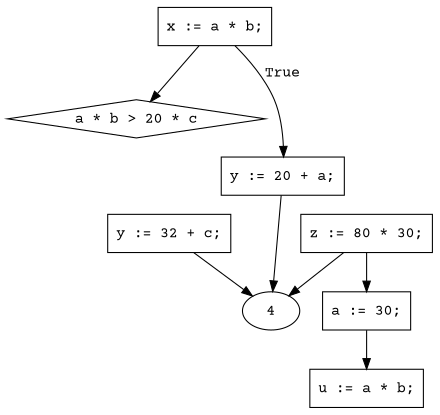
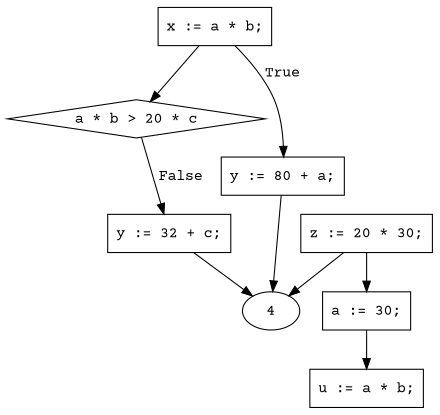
none -> (151, 171)
(283, 176) -> (283, 176)
(367, 233) -> (367, 233)
